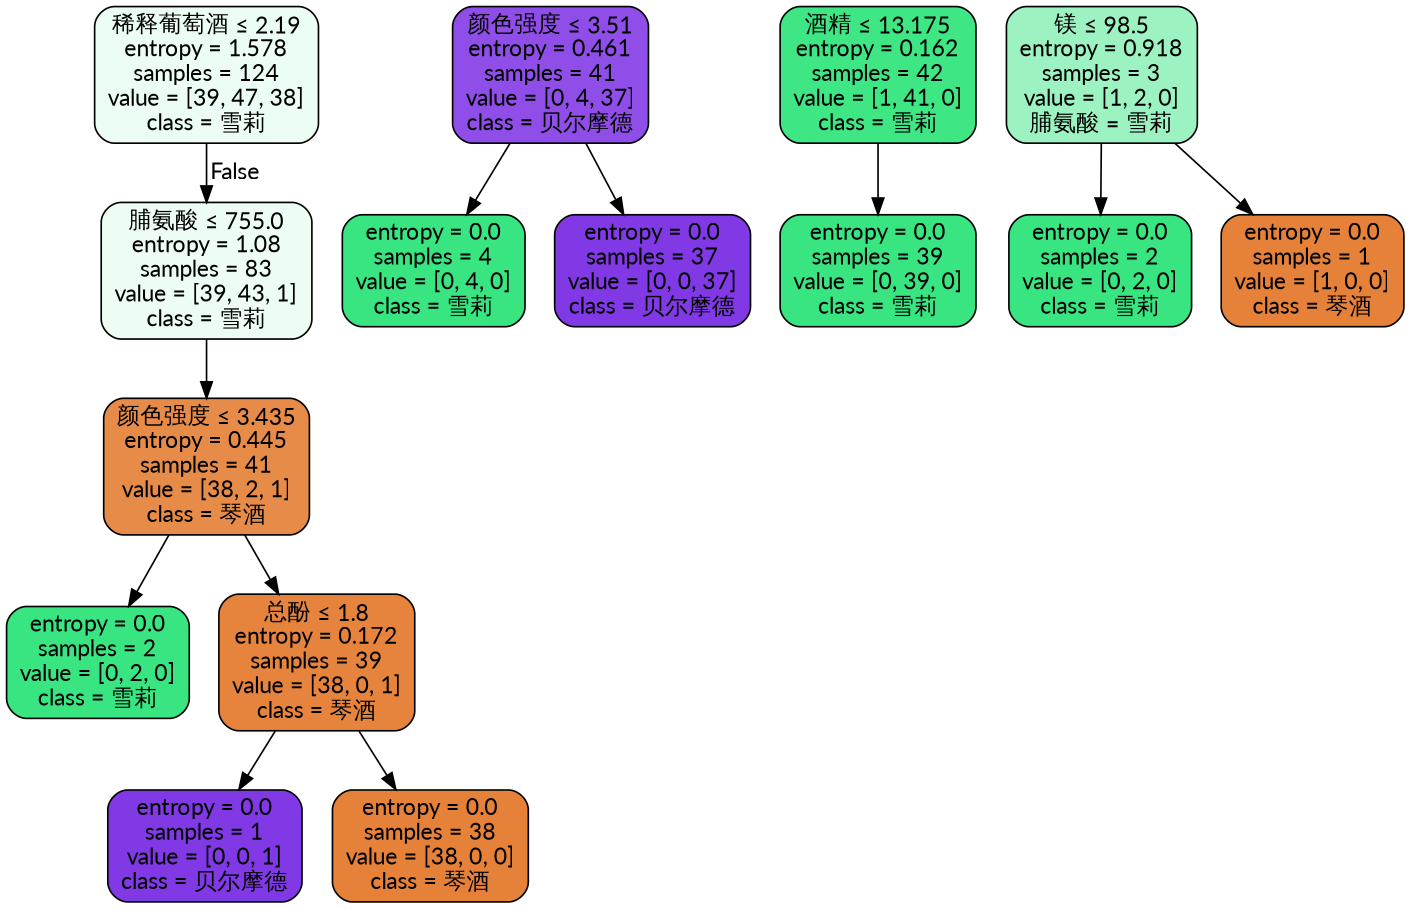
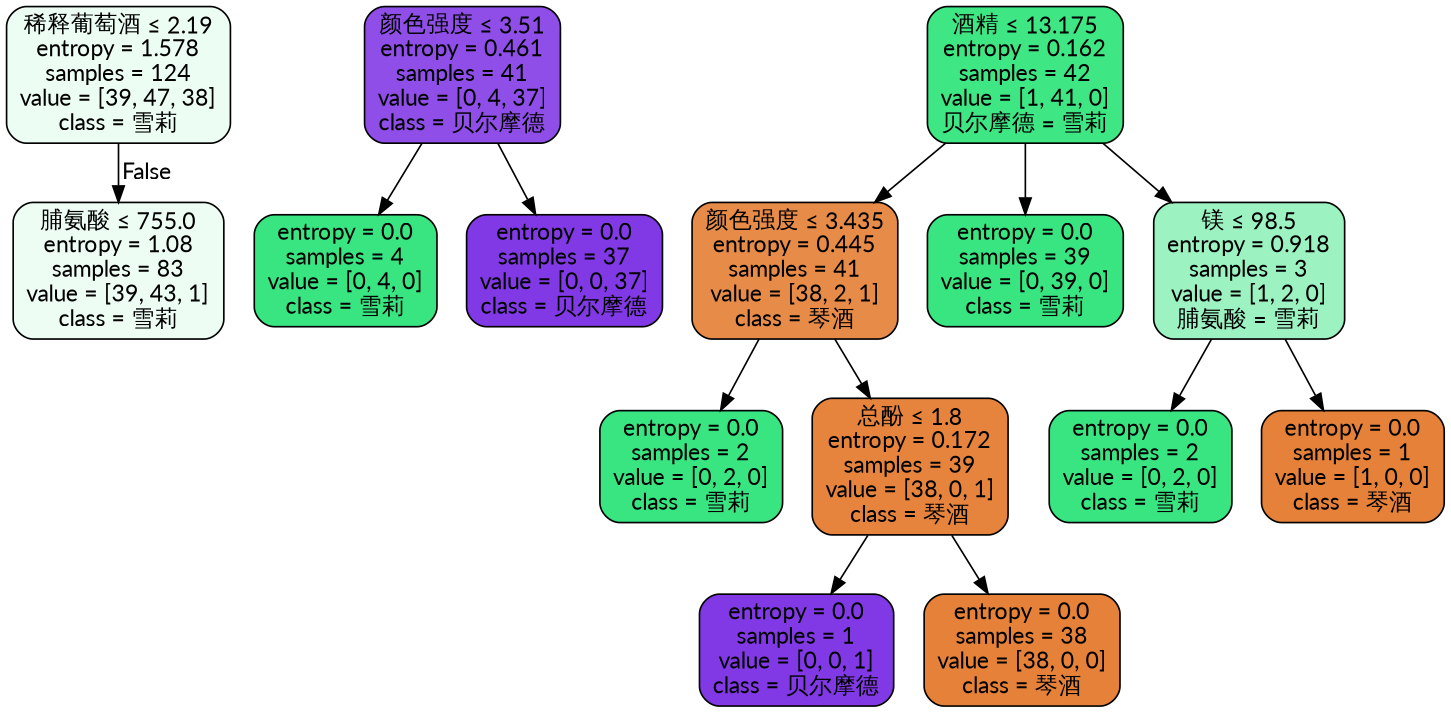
(878, 123) -> (1025, 123)
none -> (1131, 167)
(207, 360) -> (917, 167)
